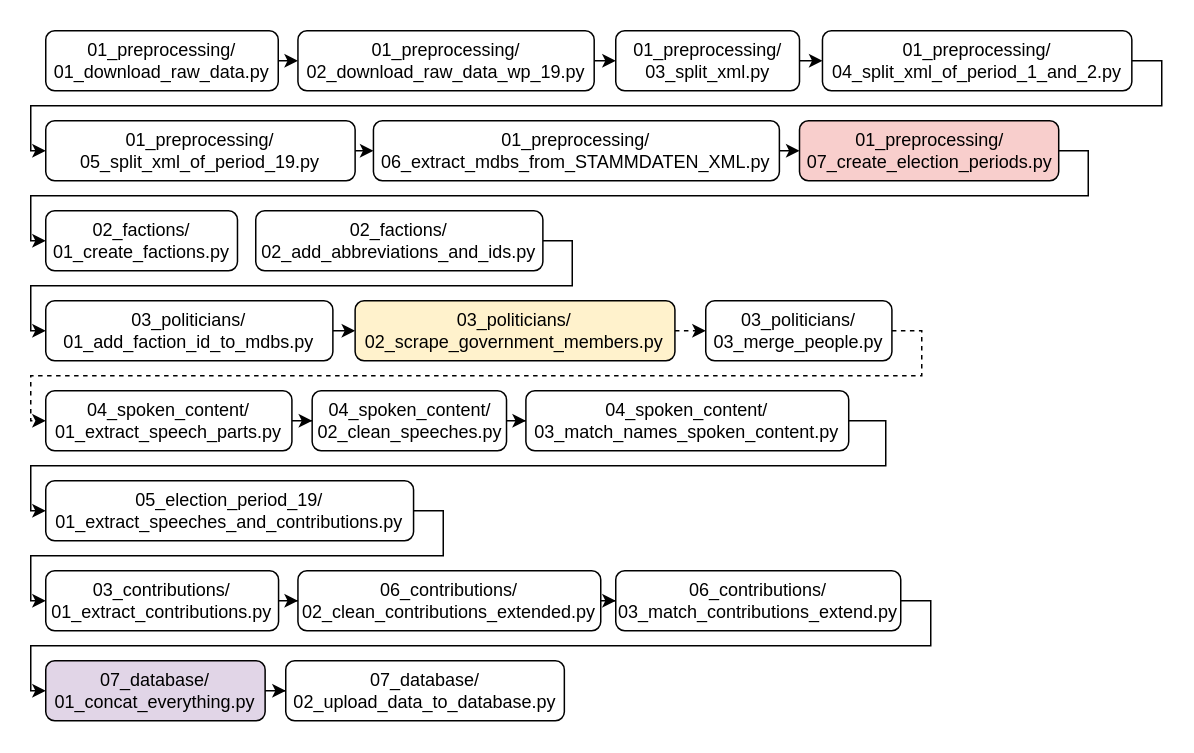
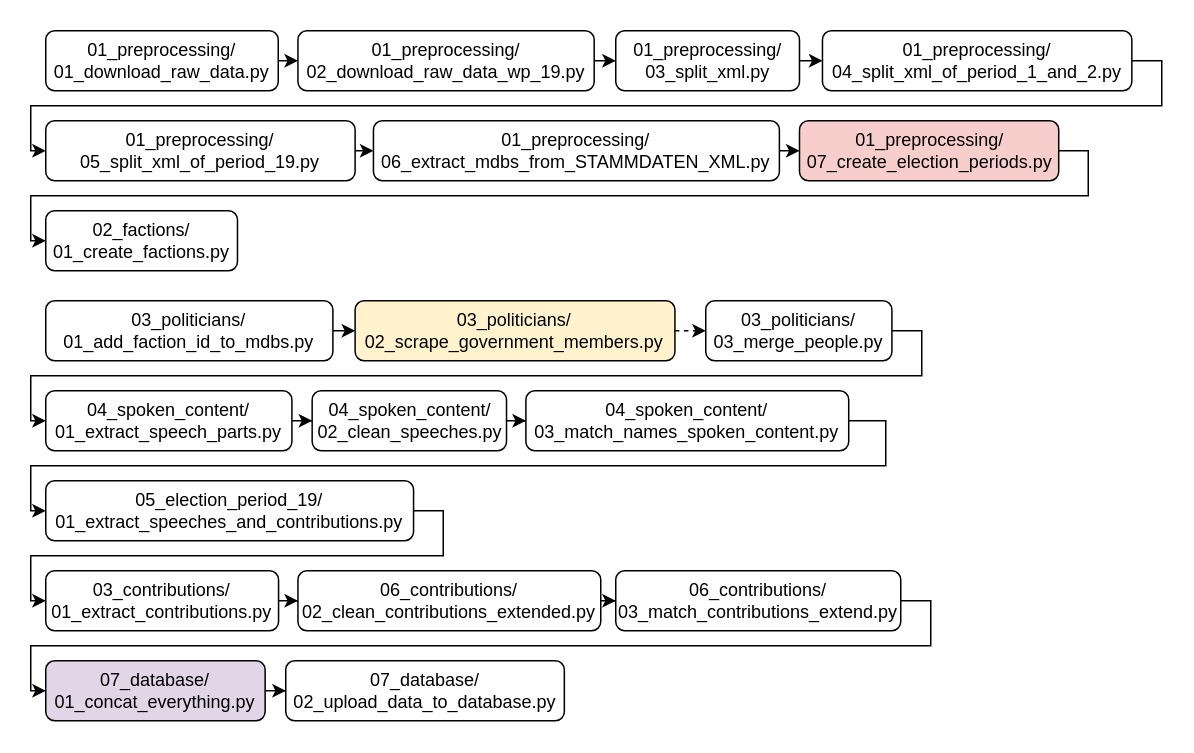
(399, 241) -> none
(314, 286) -> none
(488, 376) -> (488, 376)
